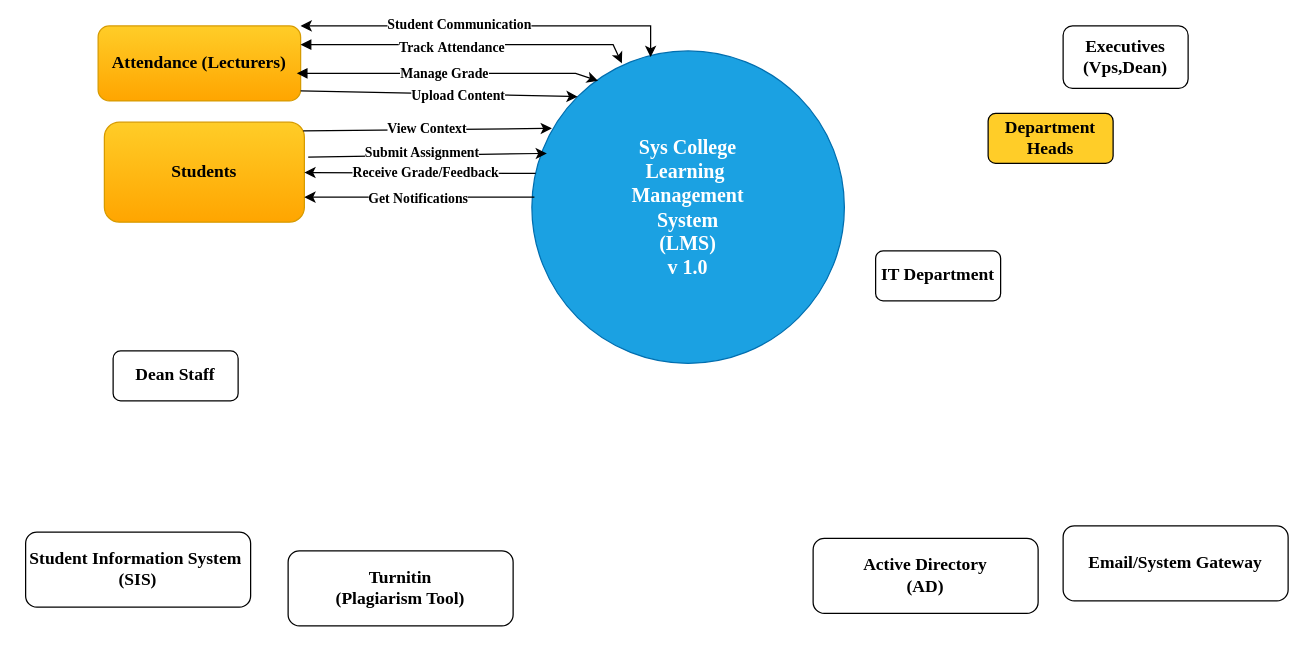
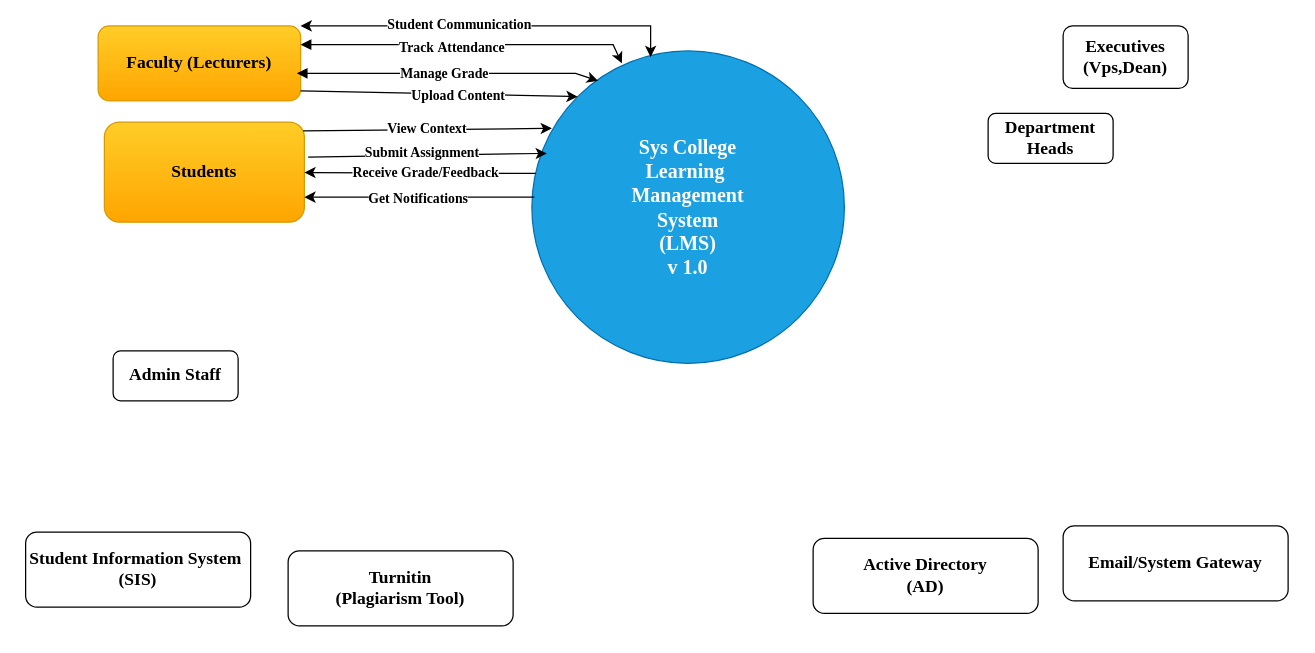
(199, 63) -> (199, 63)
(1051, 138) -> (1051, 138)
(938, 276) -> none
(176, 376) -> (176, 376)
